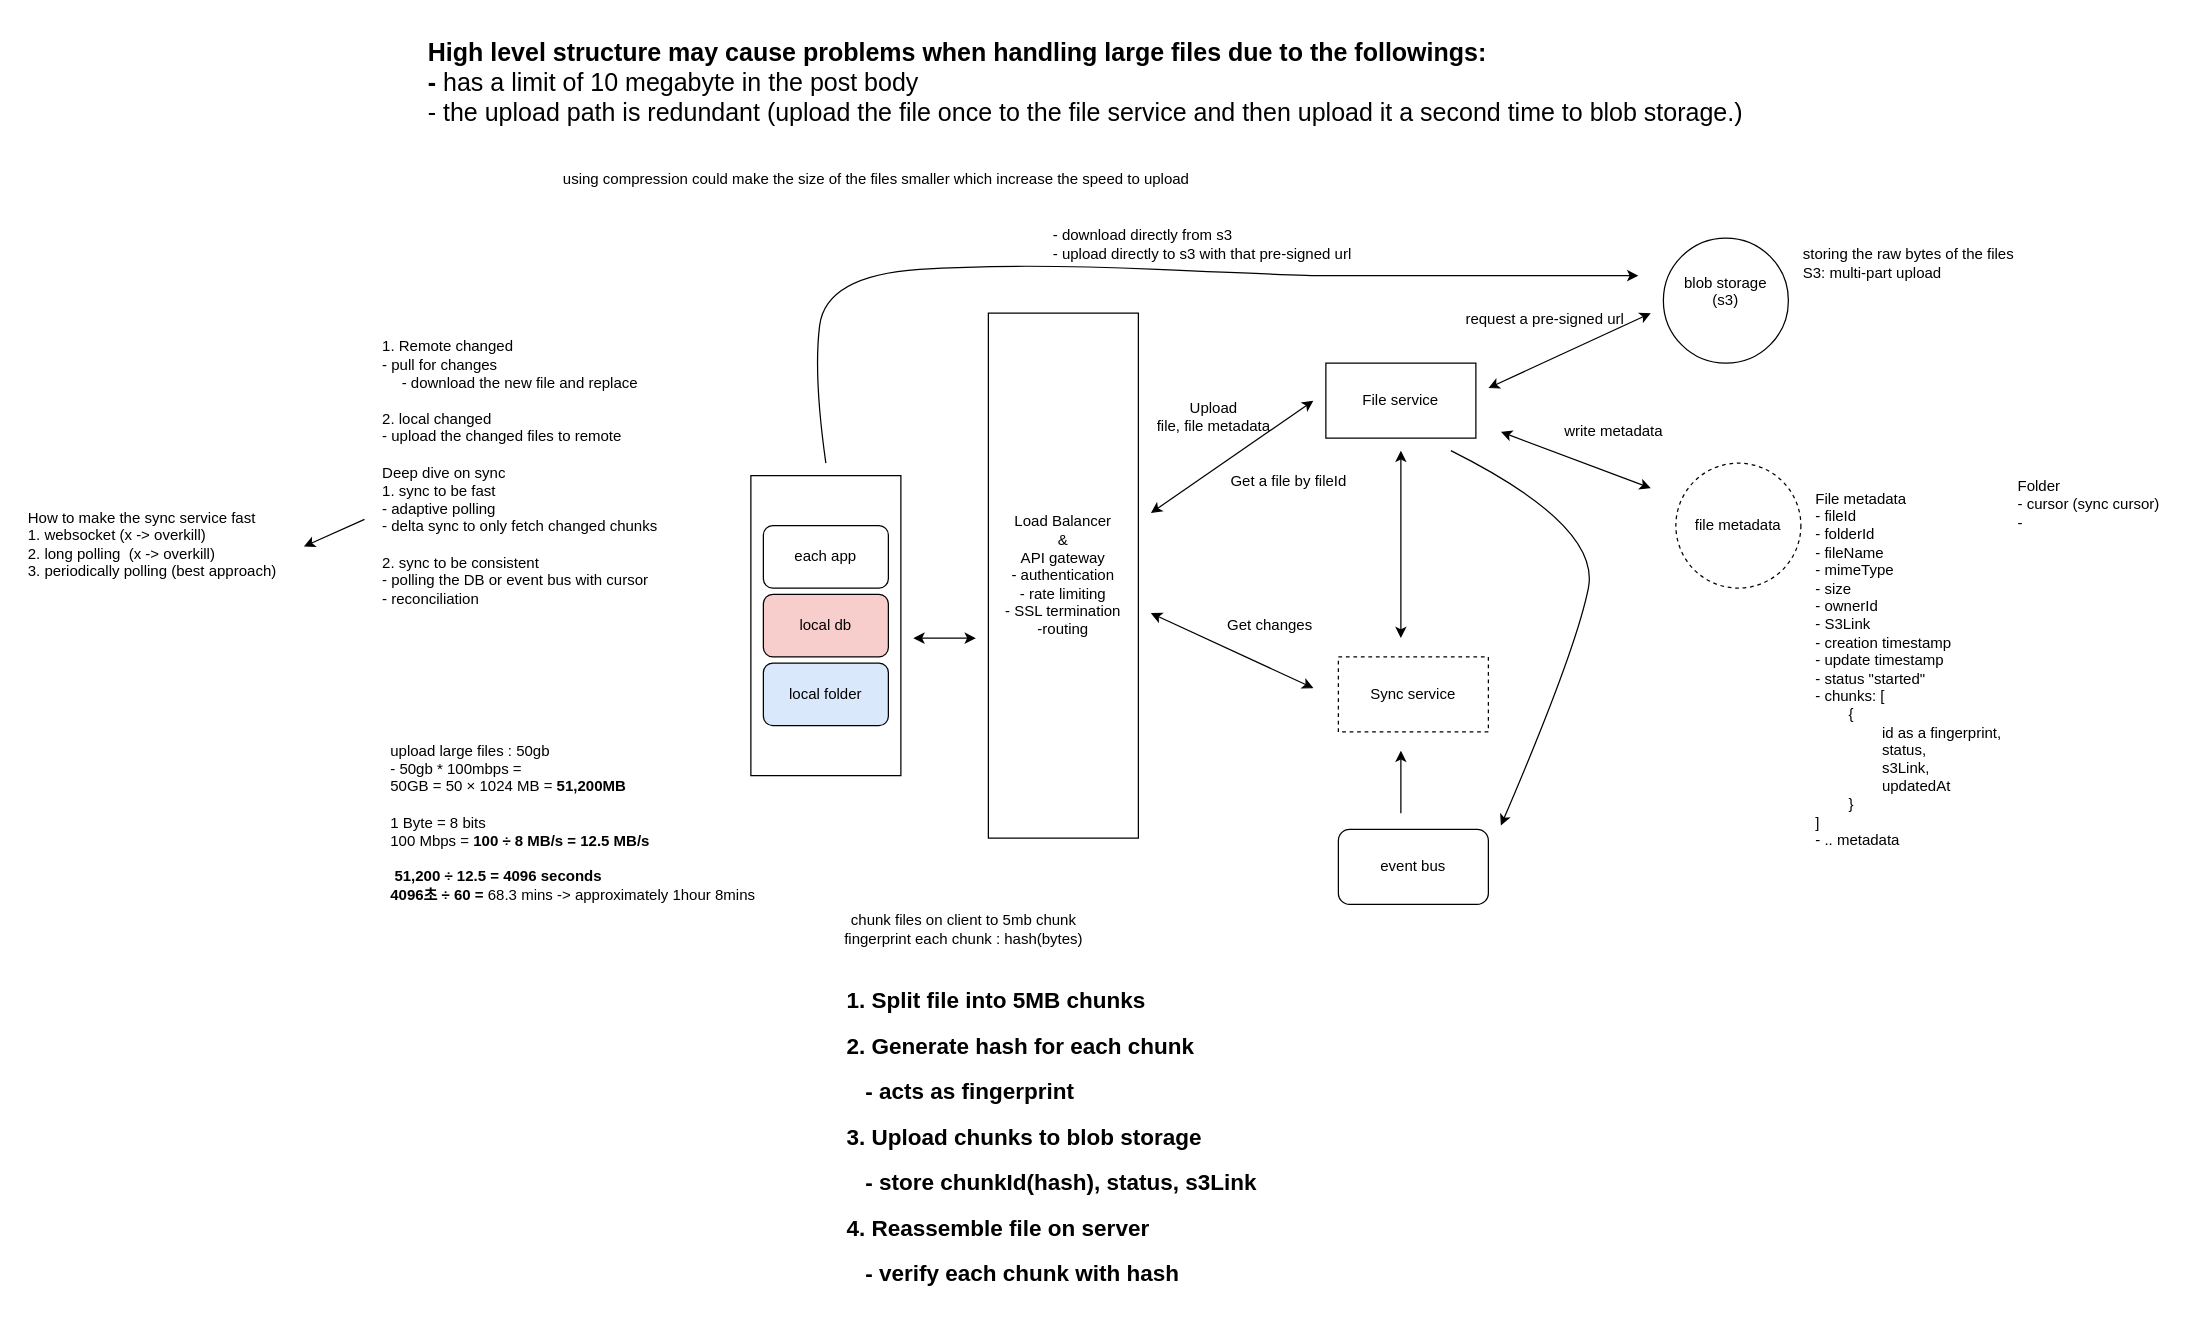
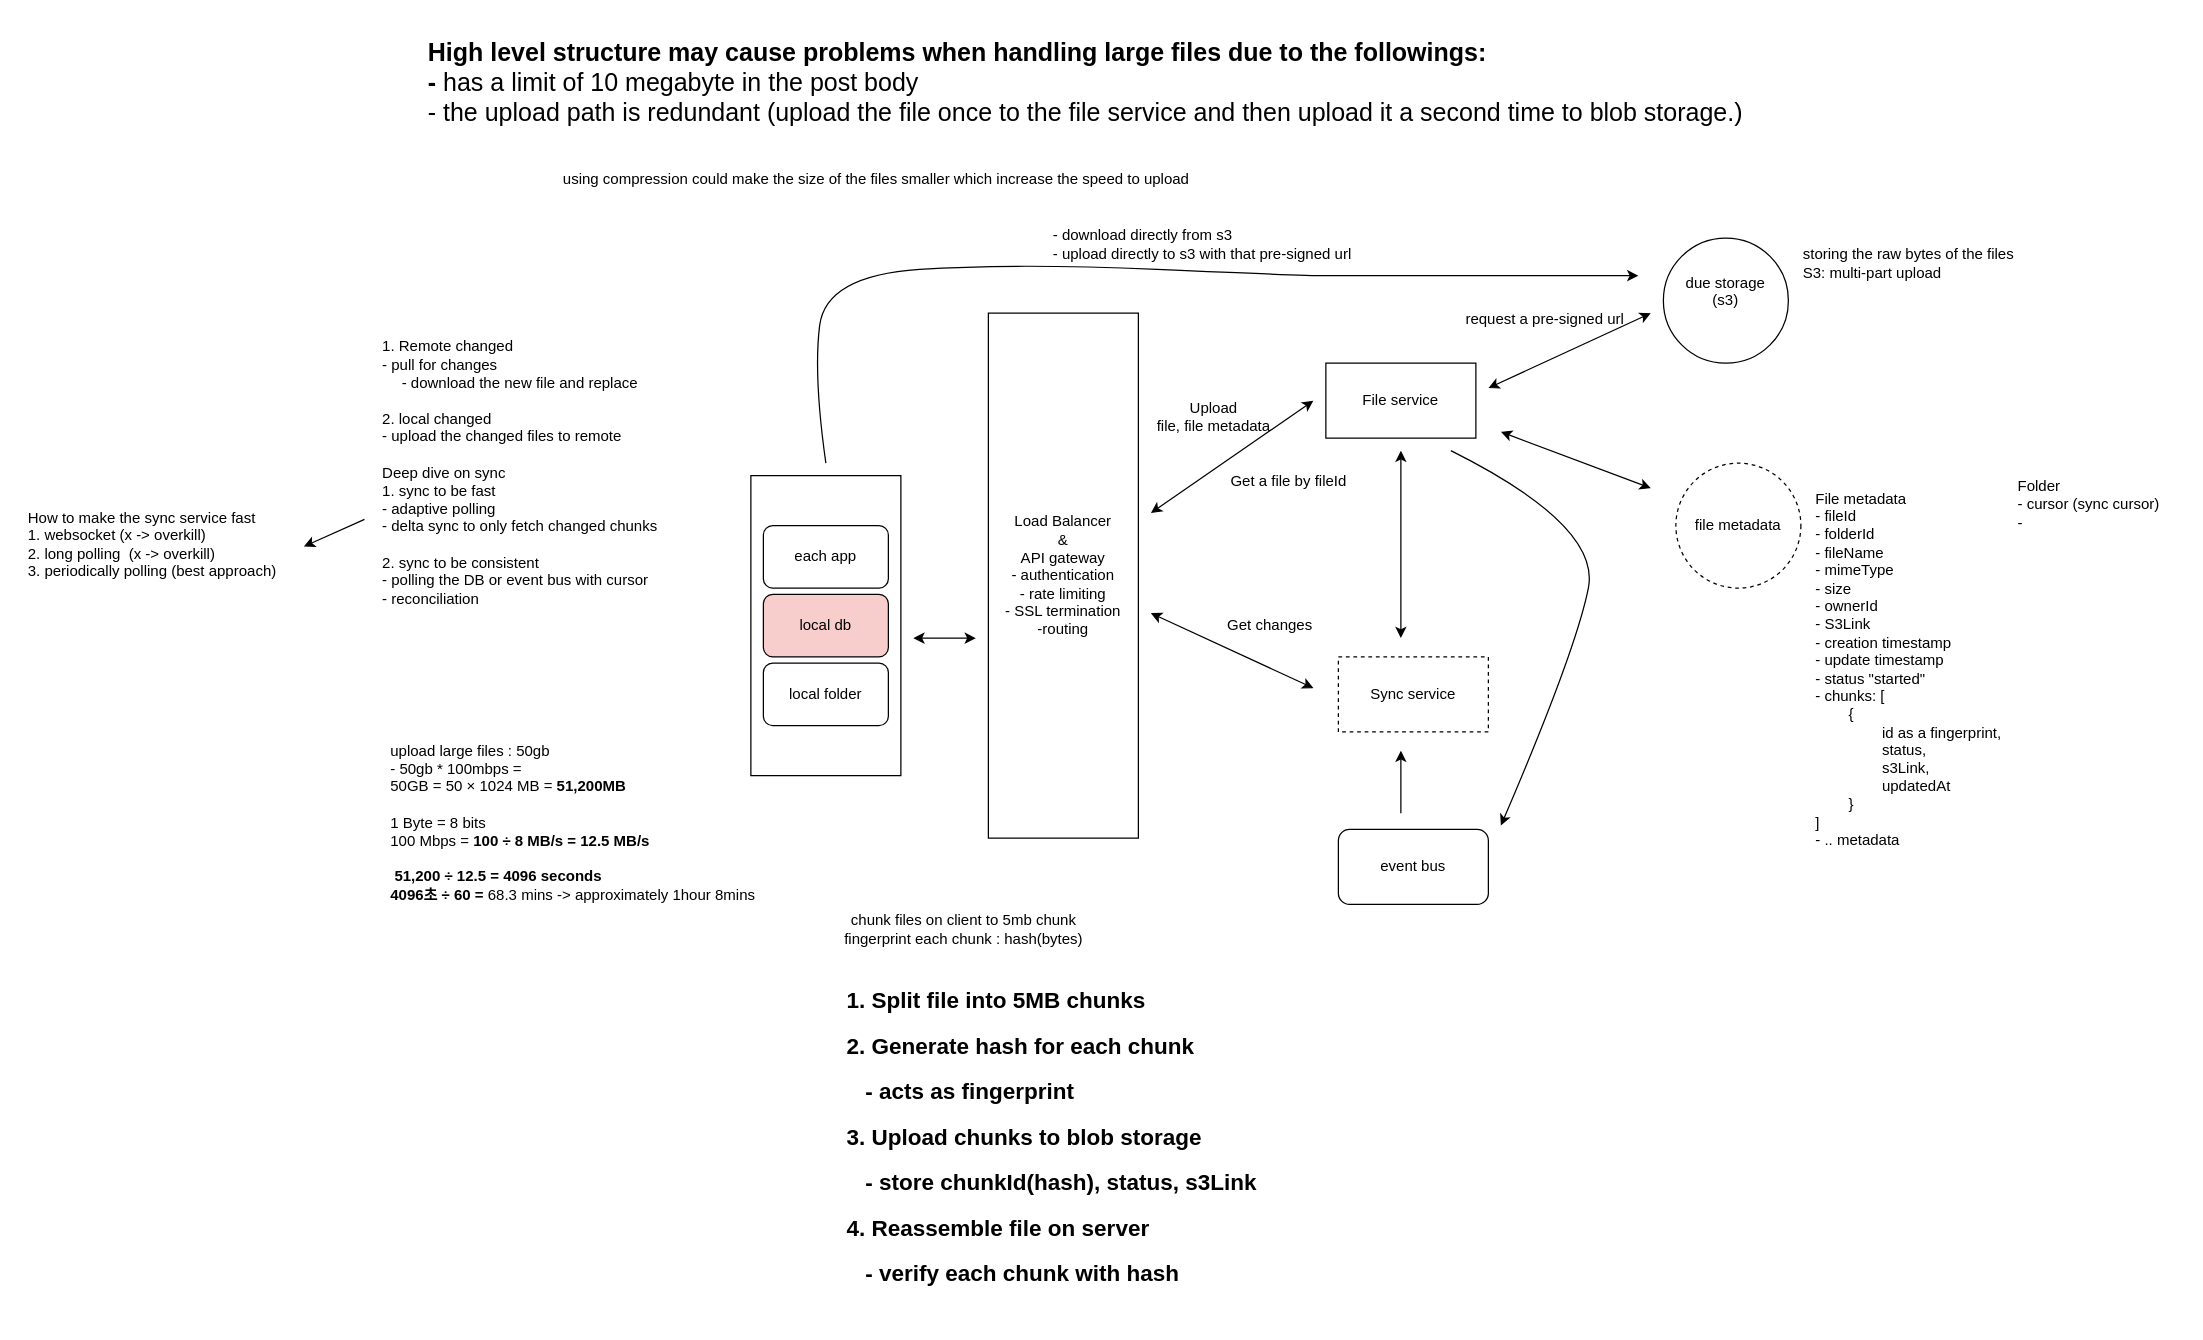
(1726, 301) -> (1726, 301)
(1613, 432) -> none
(826, 694) -> (826, 694)
